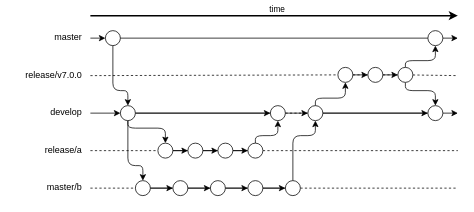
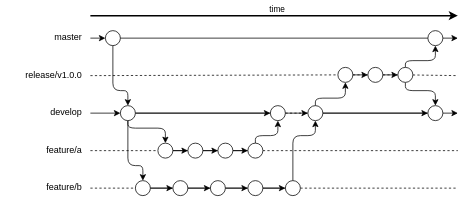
(50, 75) -> (50, 75)
(61, 150) -> (59, 150)
(62, 187) -> (59, 187)
